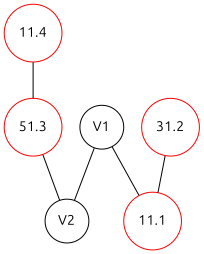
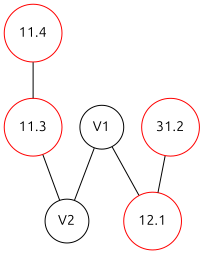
(33, 127) -> (33, 127)
(153, 221) -> (153, 221)
